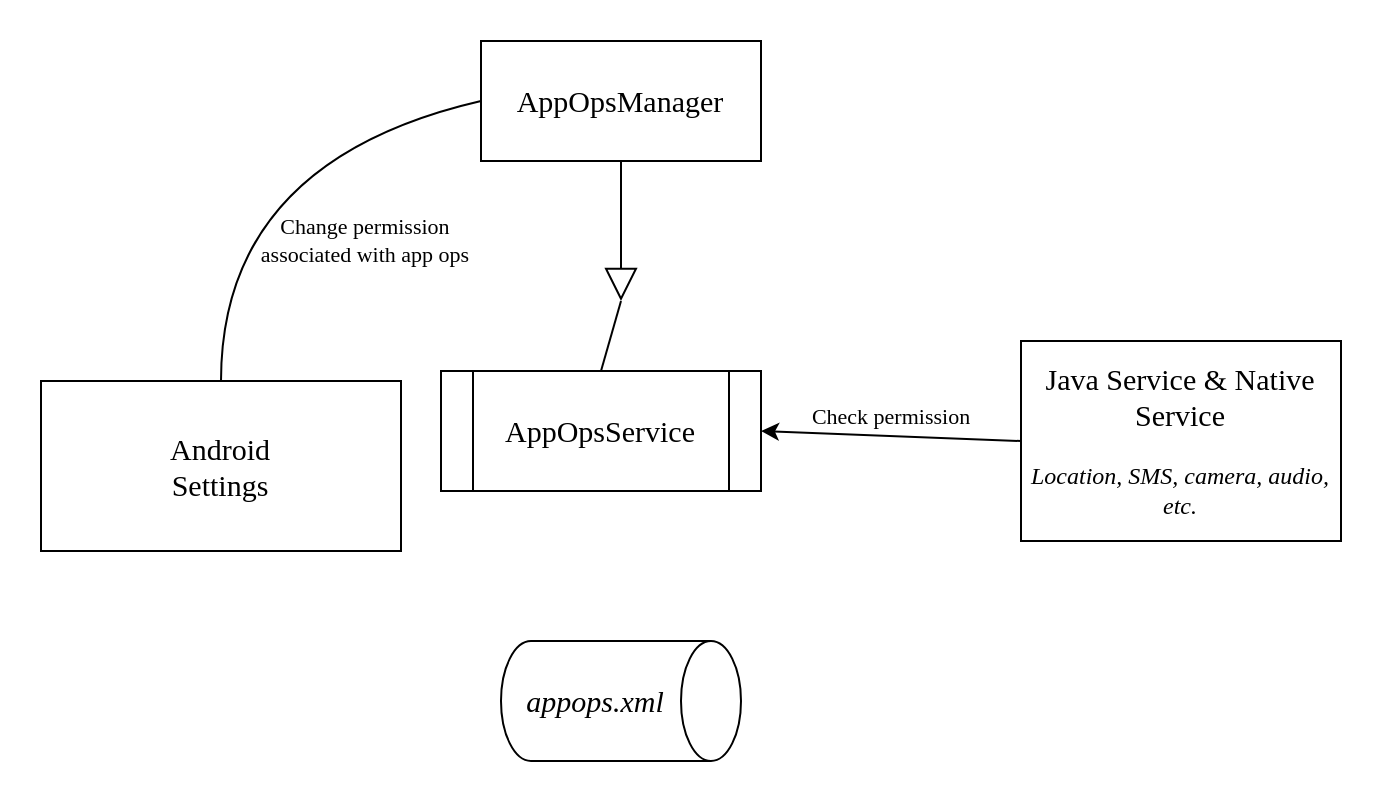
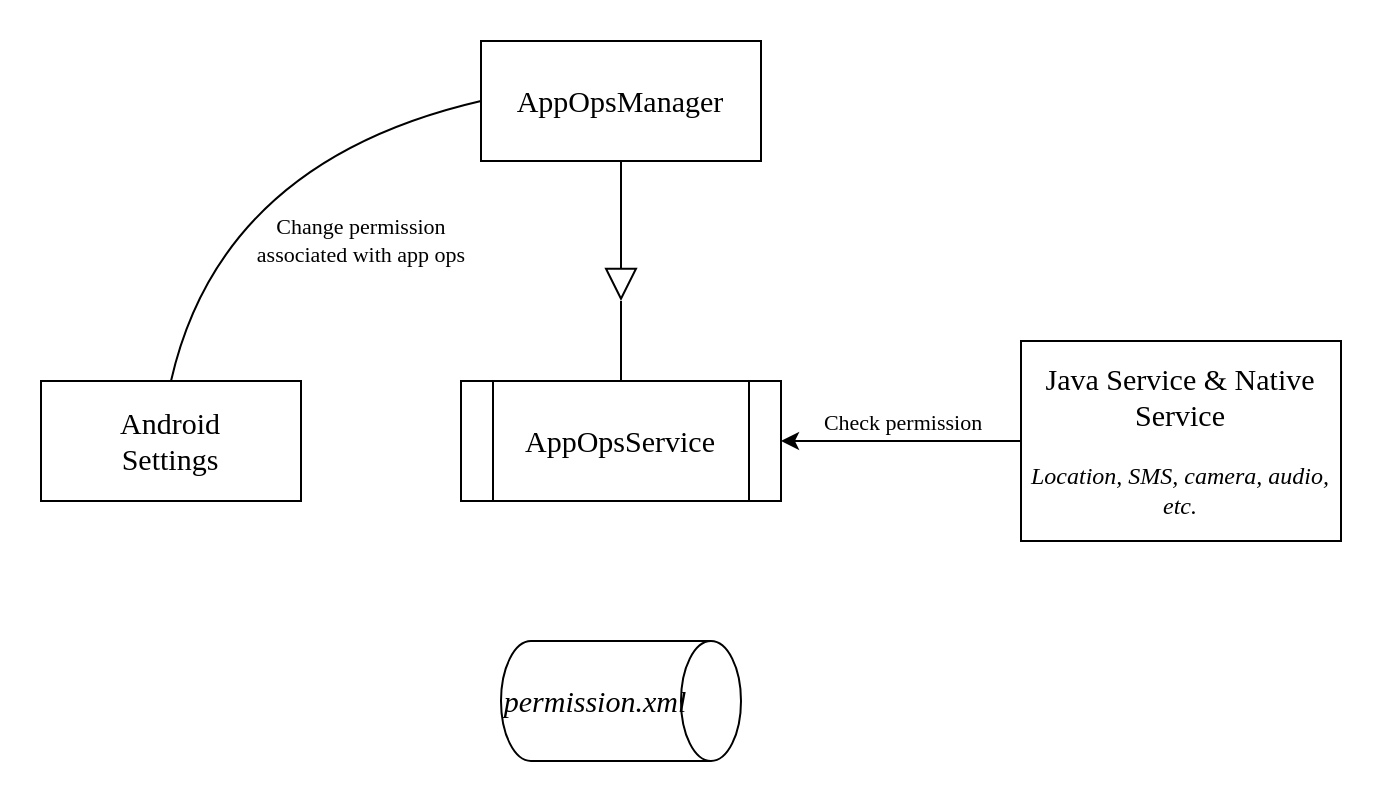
(601, 431) -> (621, 441)
(221, 466) -> (171, 441)
(596, 701) -> (596, 701)
